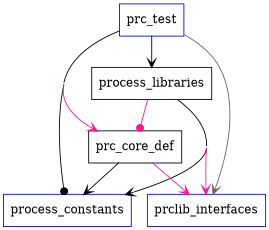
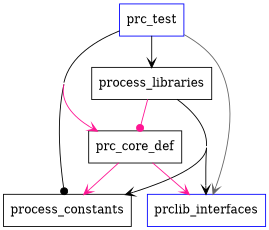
(206, 167) -> (206, 167)
(104, 176) -> (104, 176)
(67, 210) -> (67, 210)
